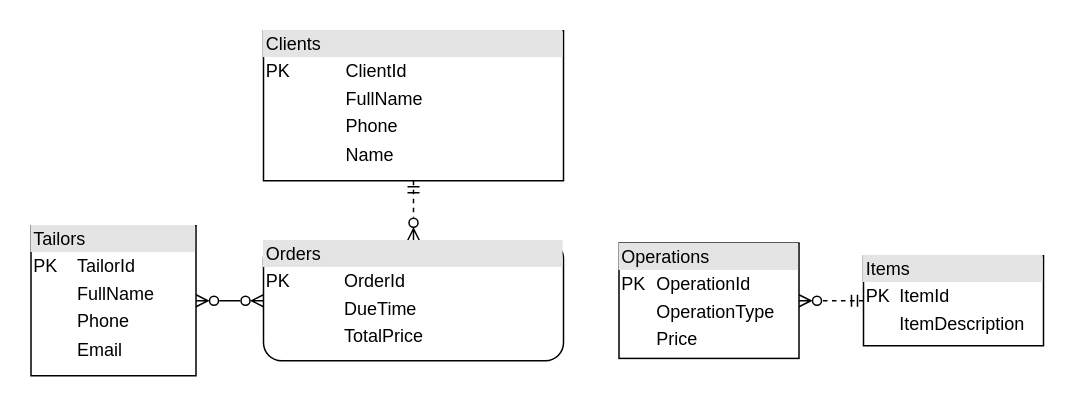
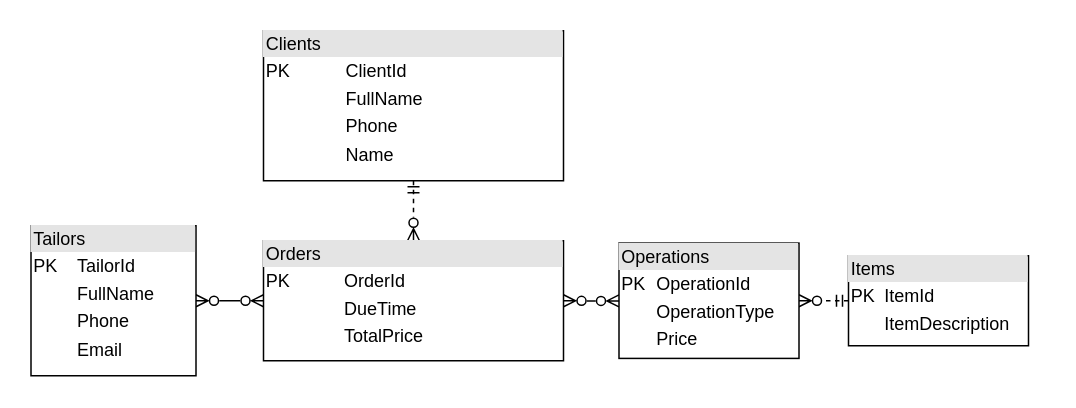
(413, 301) -> (413, 301)
none -> (591, 301)
(953, 301) -> (938, 301)
